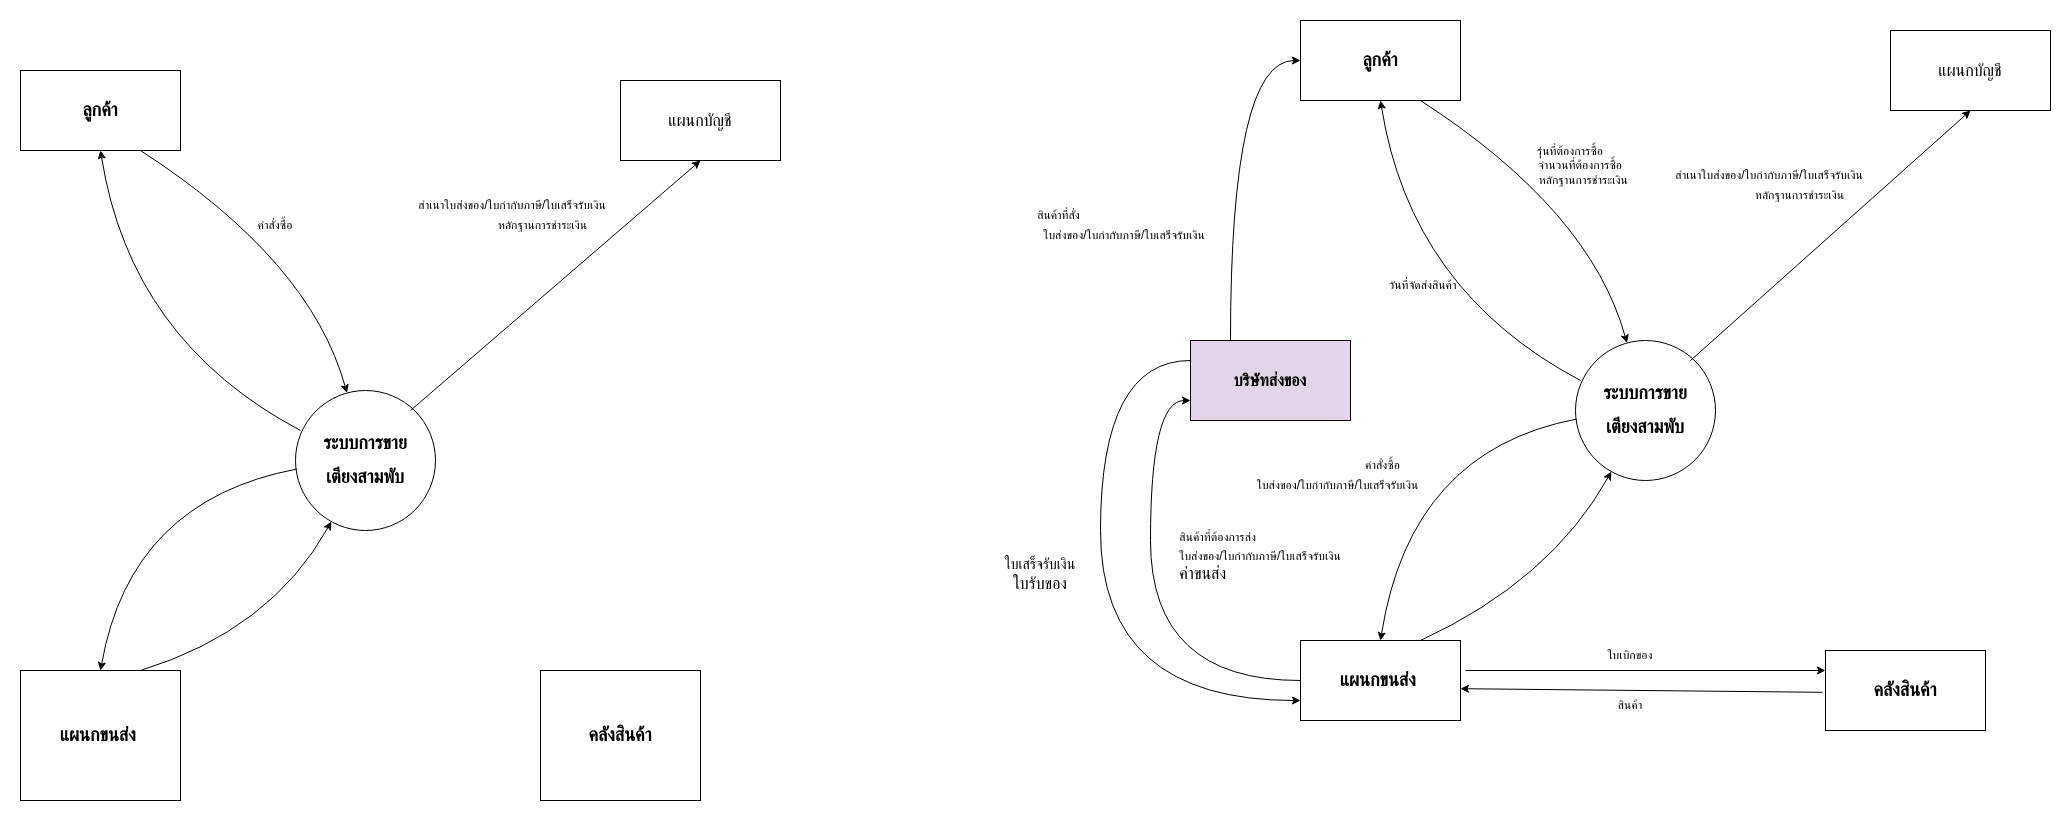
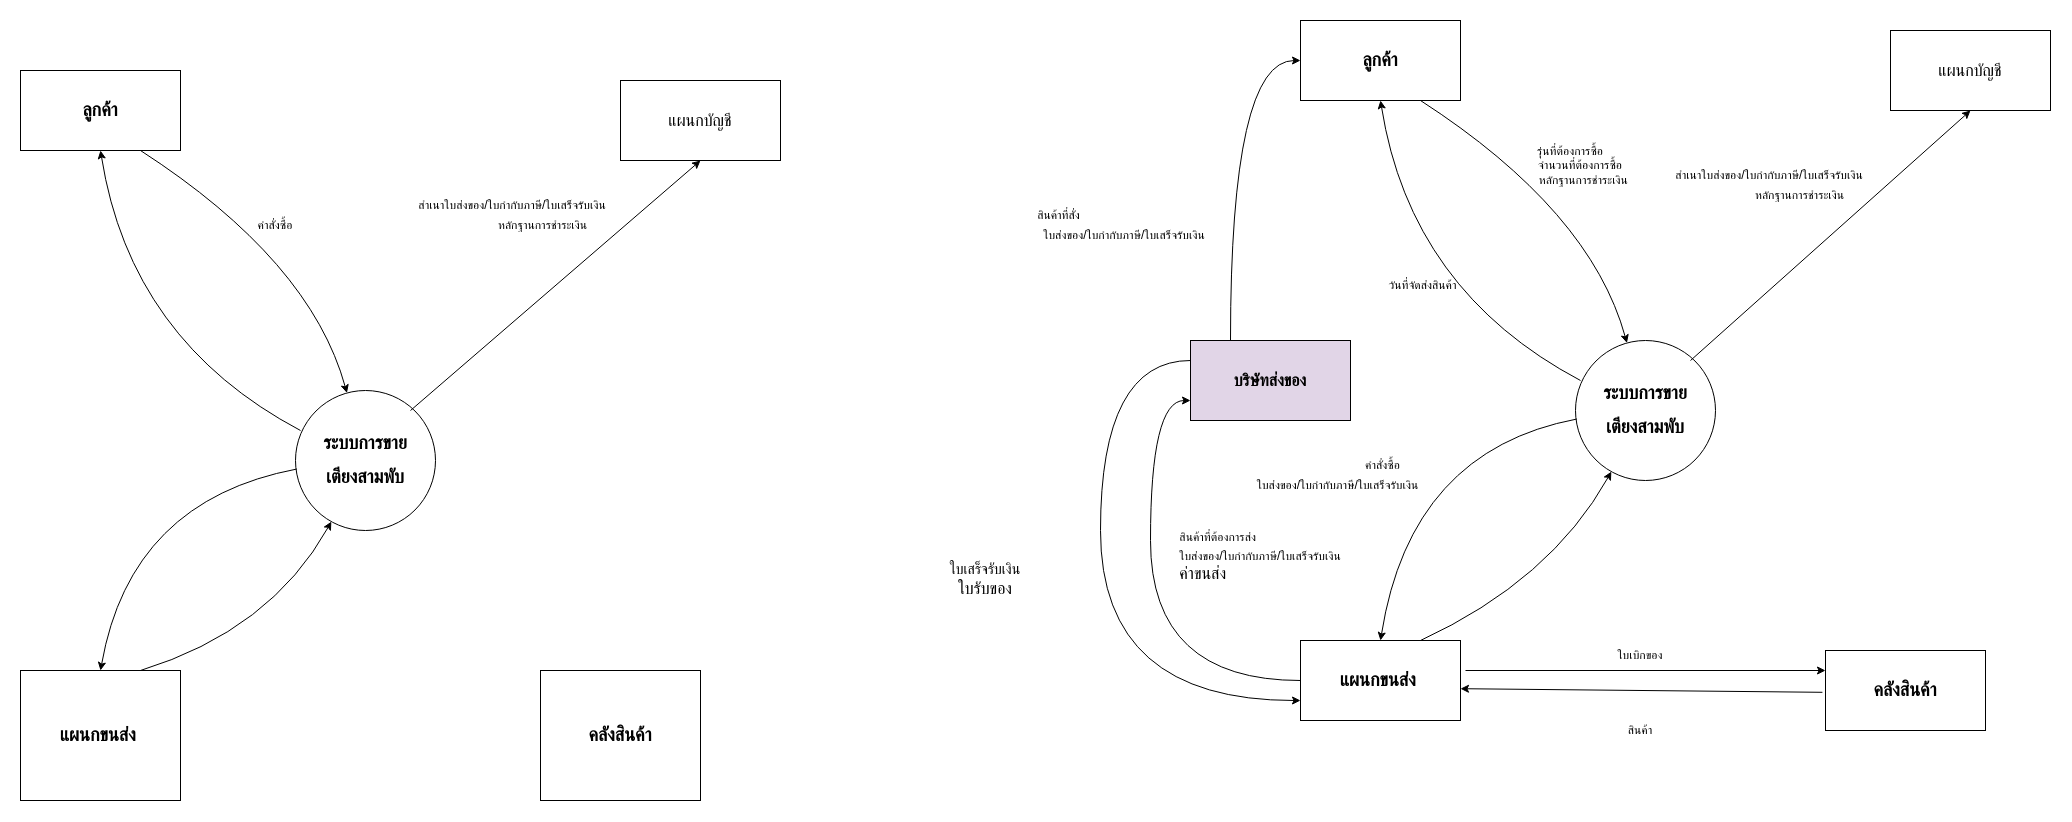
(1041, 576) -> (986, 581)
(1631, 656) -> (1641, 656)
(1631, 706) -> (1641, 731)
